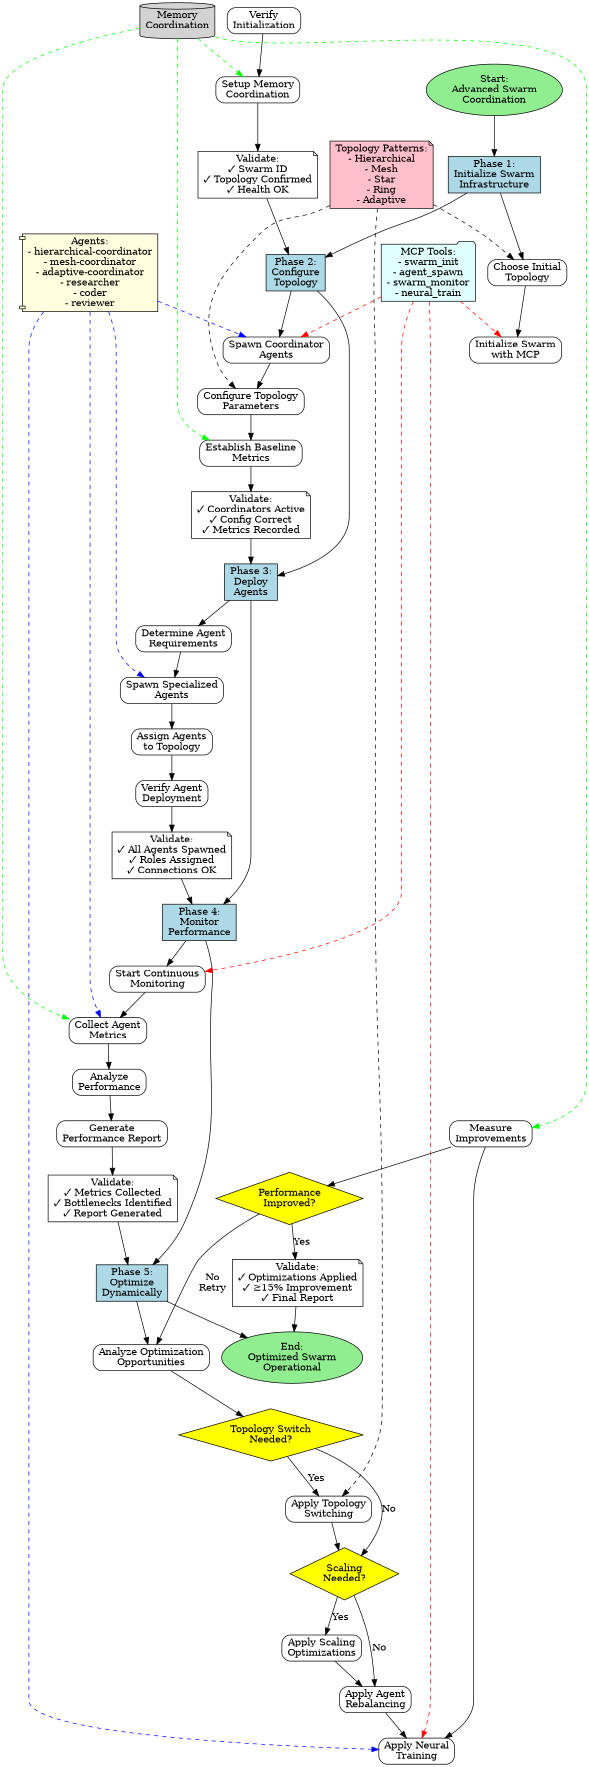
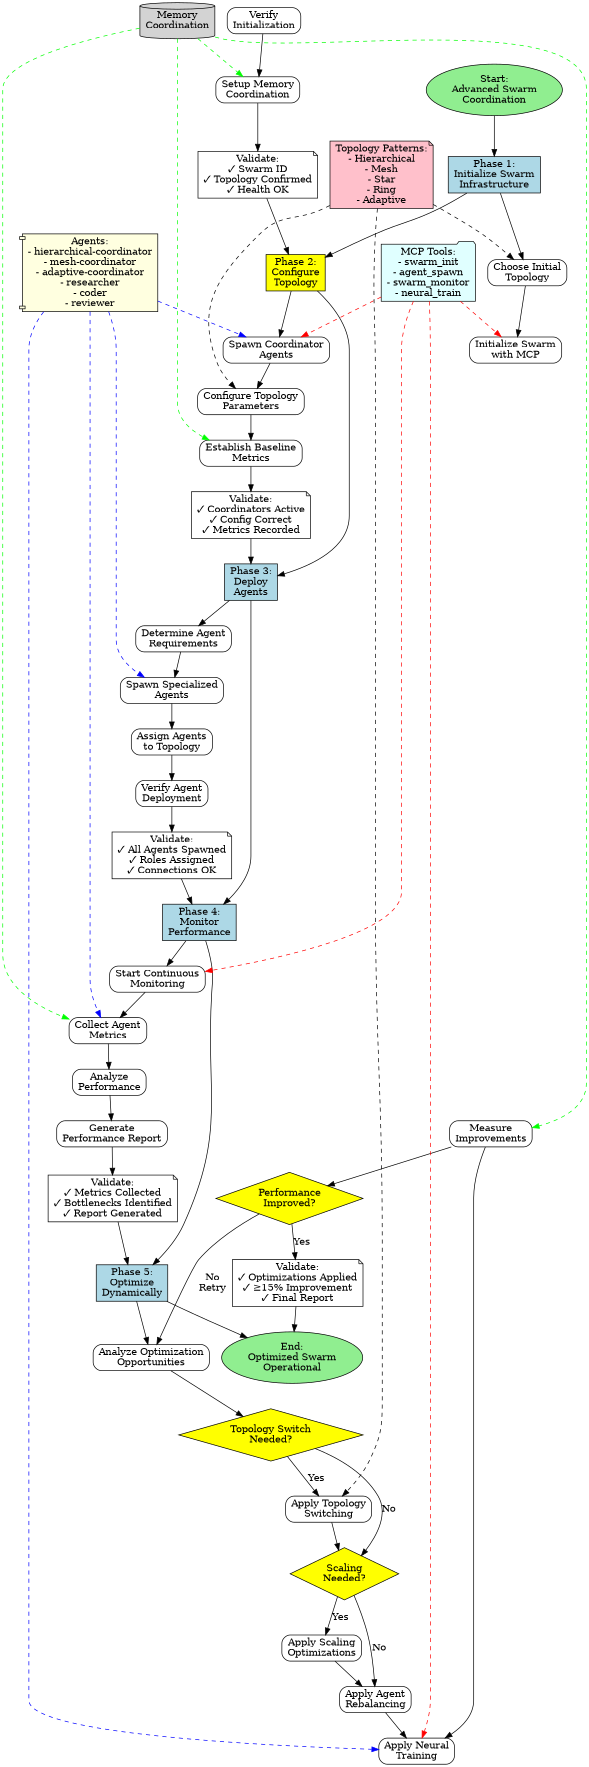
(296, 273) -> (296, 273)
